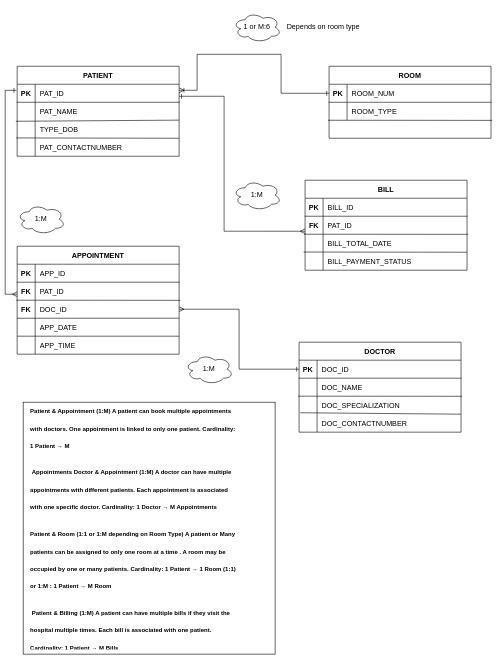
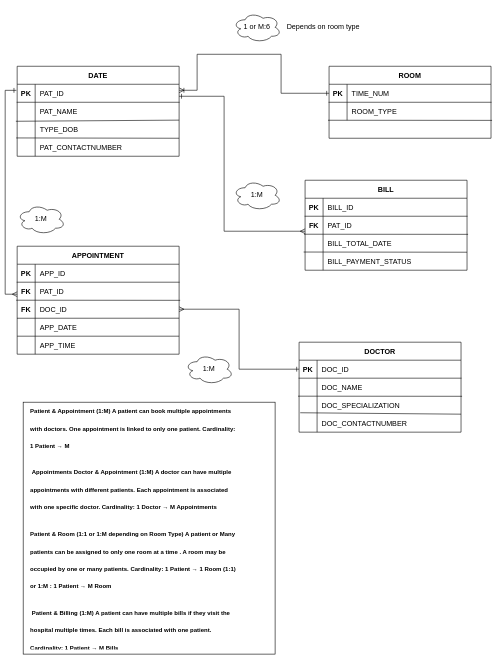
(98, 76) -> (98, 76)
(368, 94) -> (368, 94)
